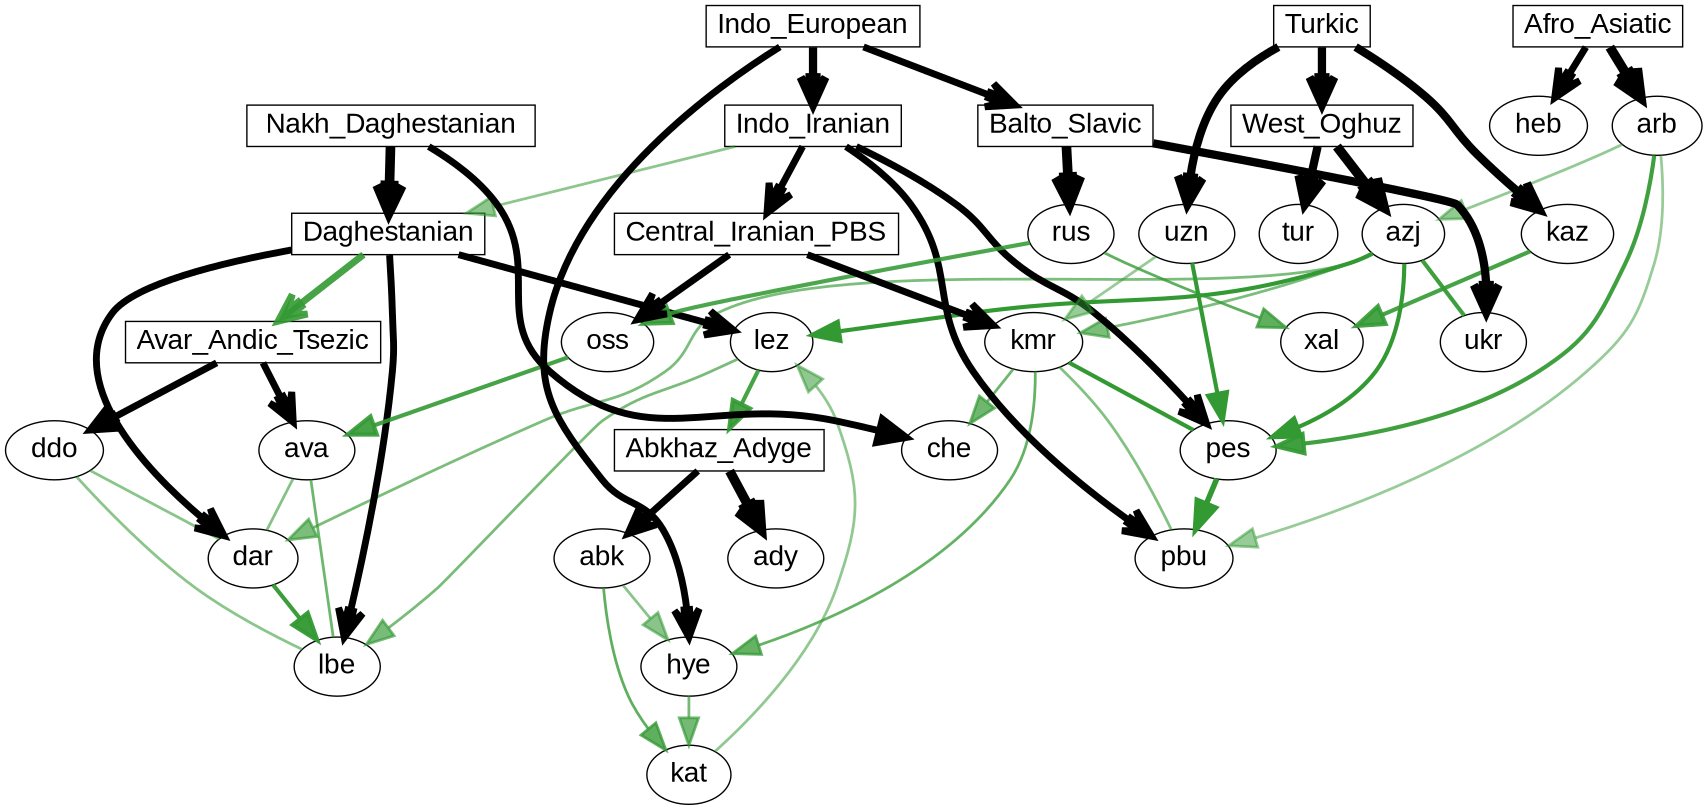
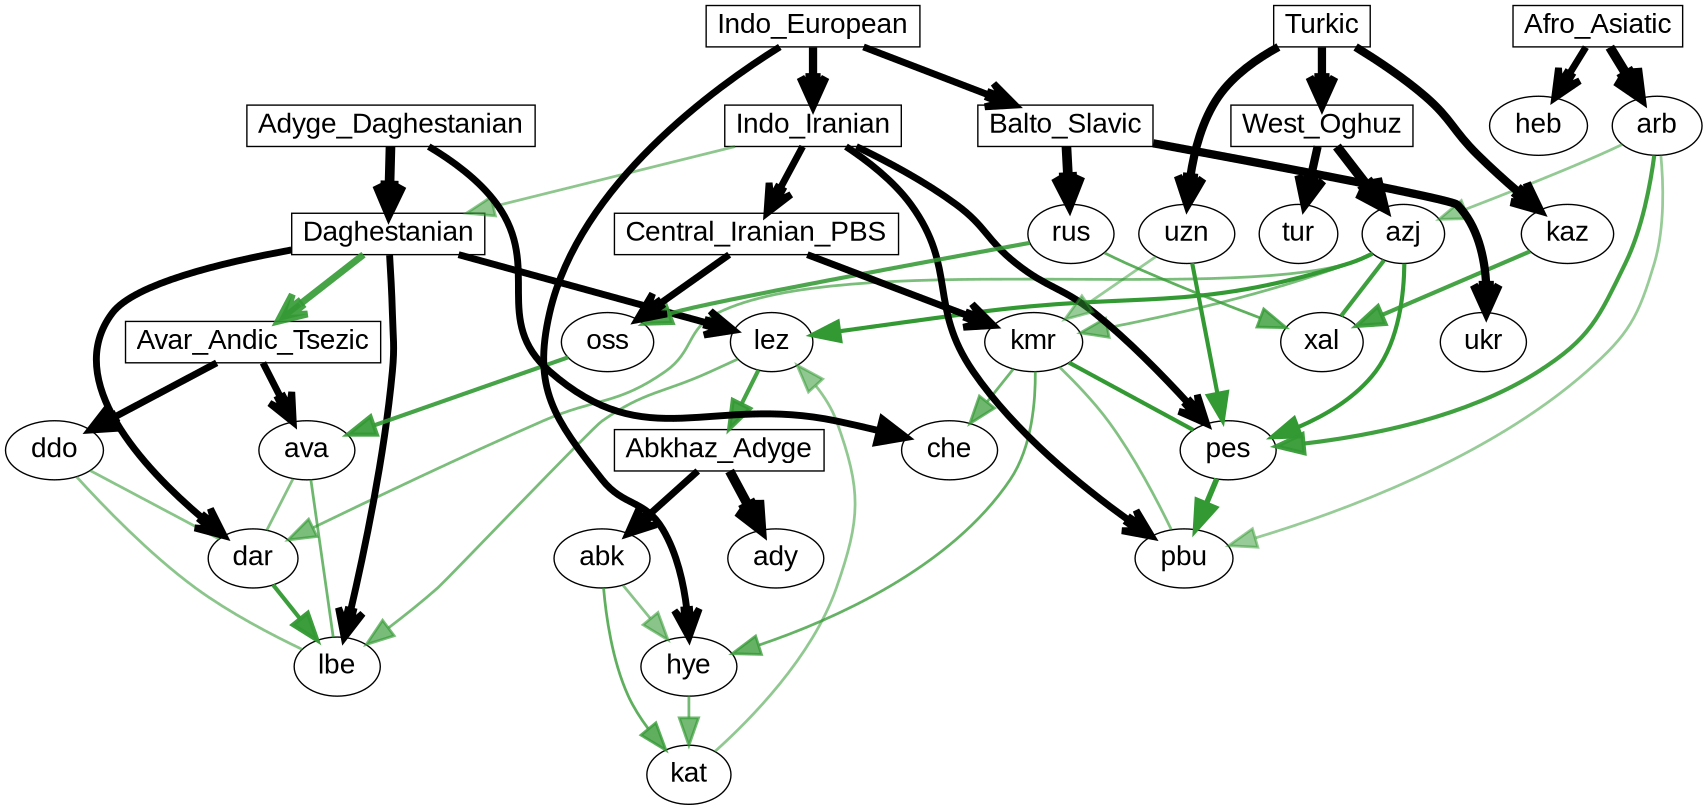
(391, 126) -> (391, 126)
(1438, 281) -> (1363, 288)
